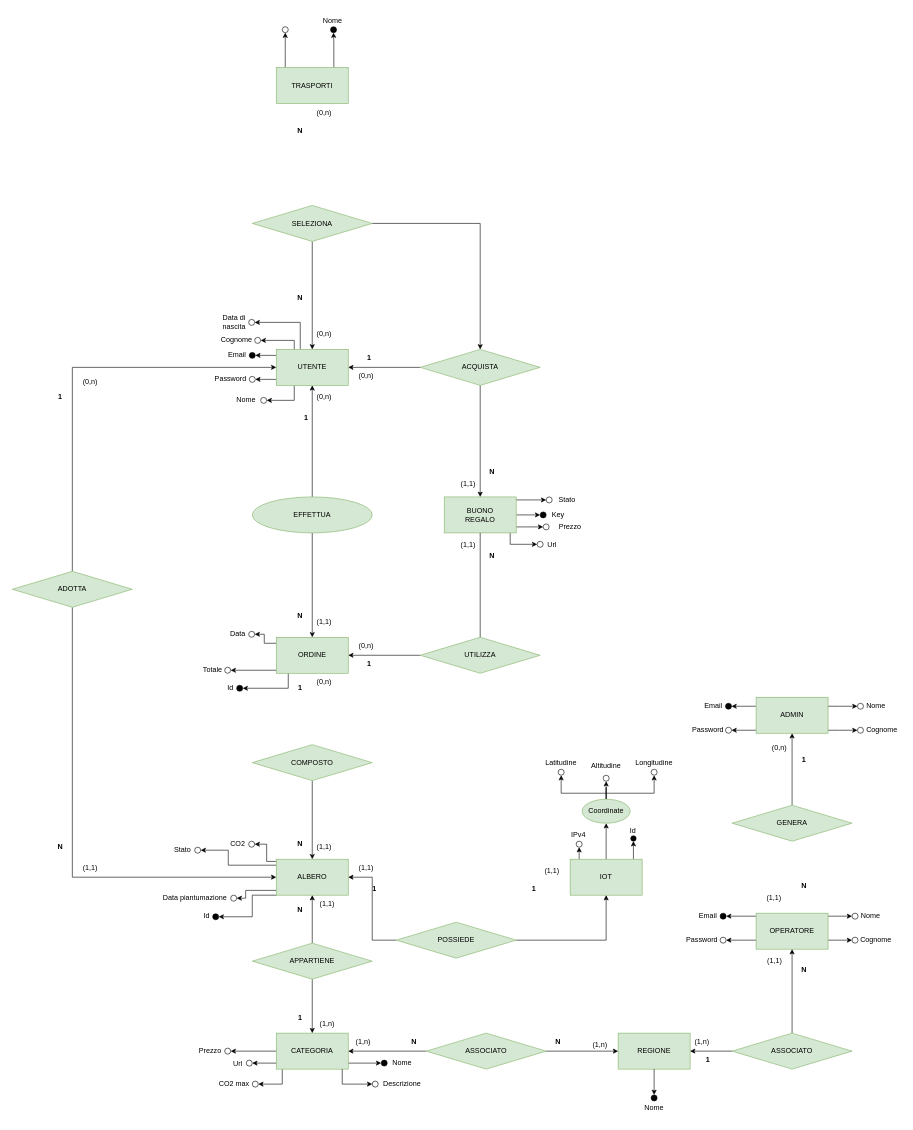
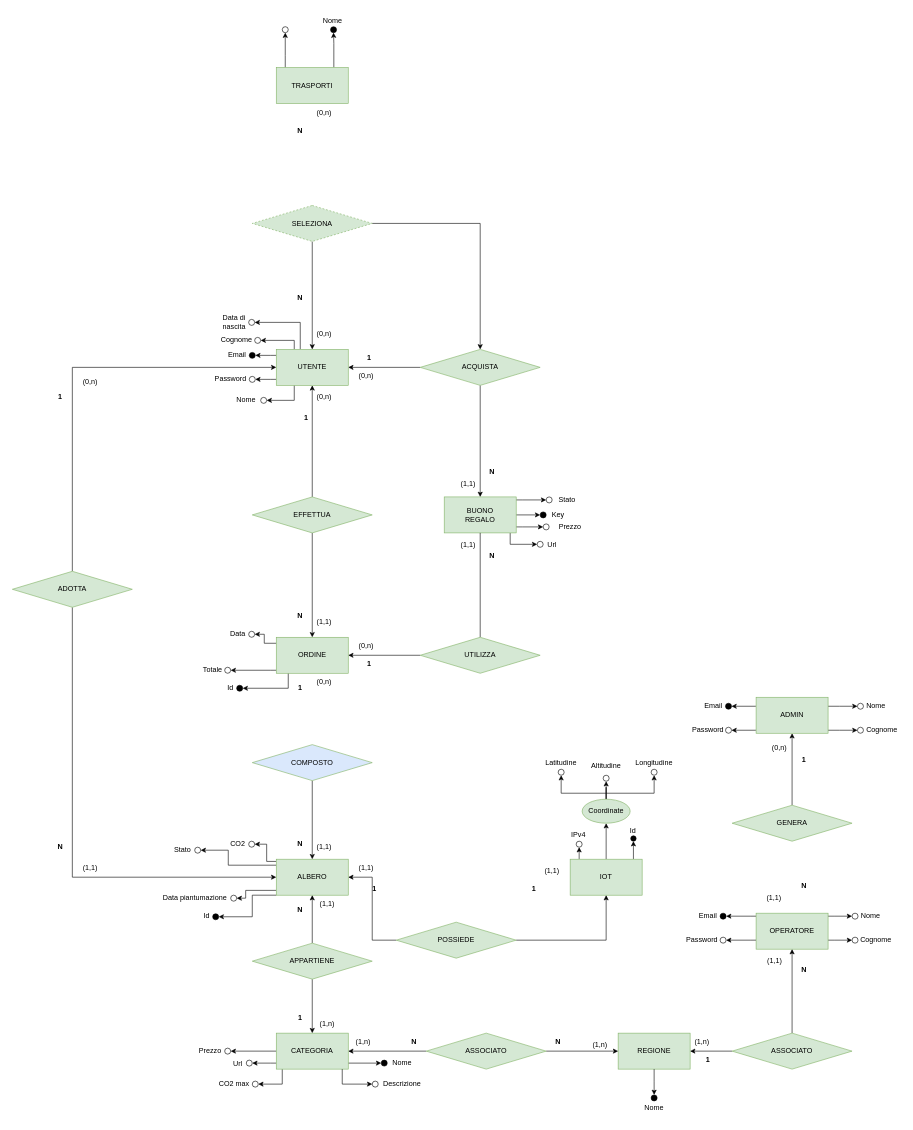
(312, 224) -> (312, 224)
(312, 515) -> (312, 515)
(312, 763) -> (312, 763)
